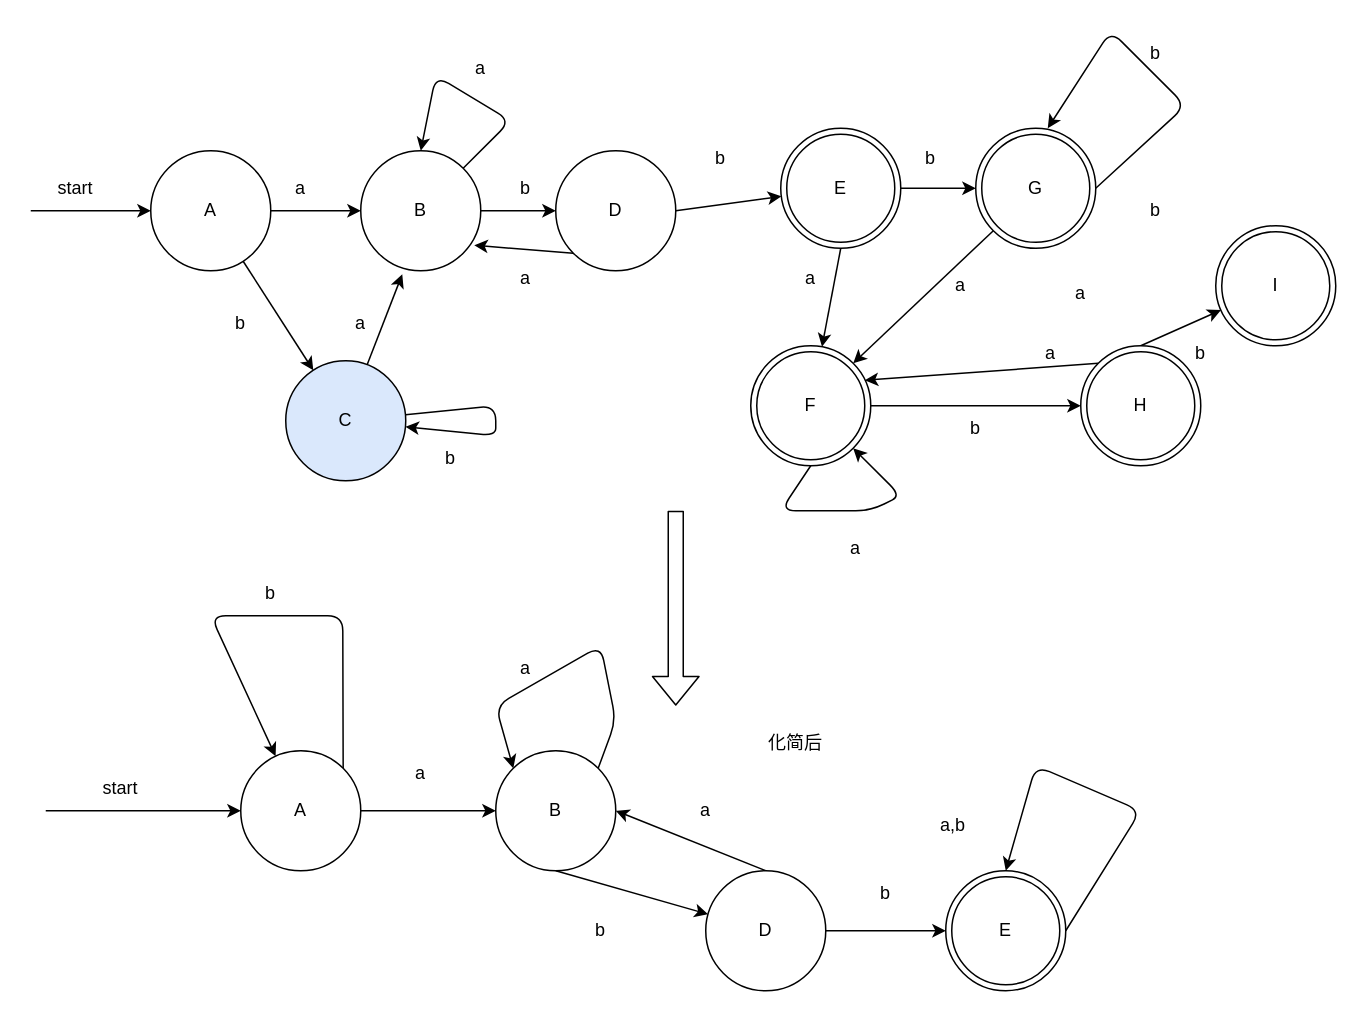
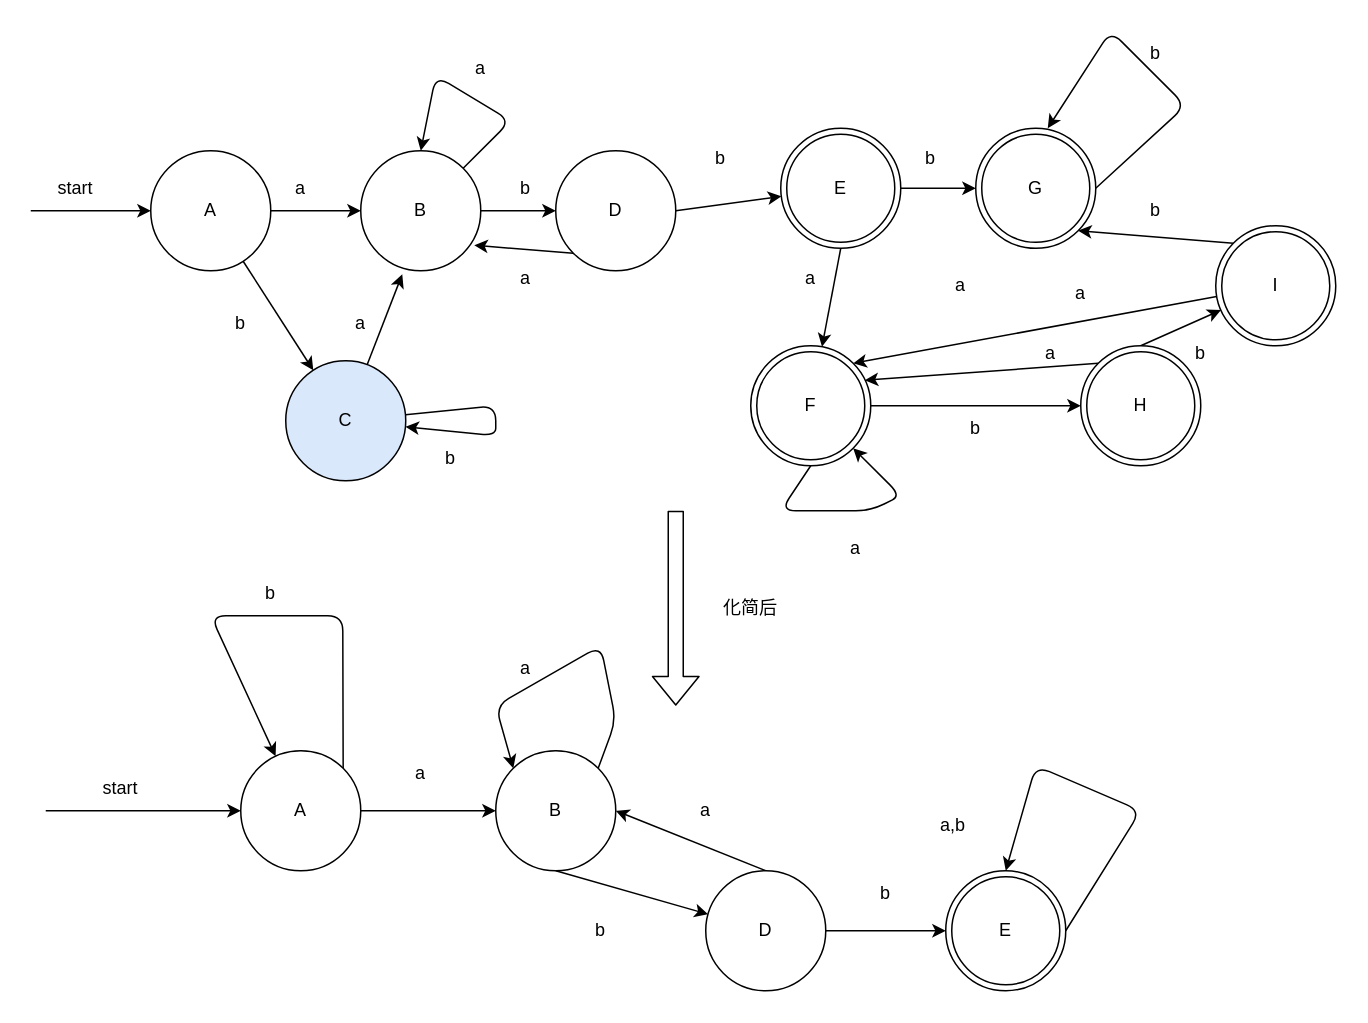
none -> (1161, 237)
(927, 293) -> none
none -> (1040, 329)
(796, 743) -> (751, 608)
